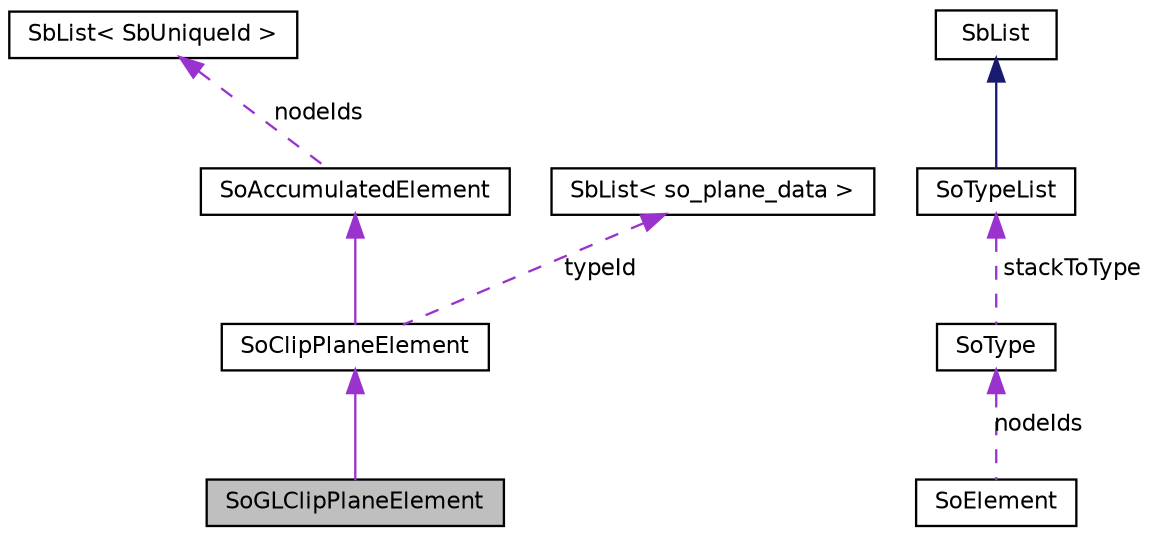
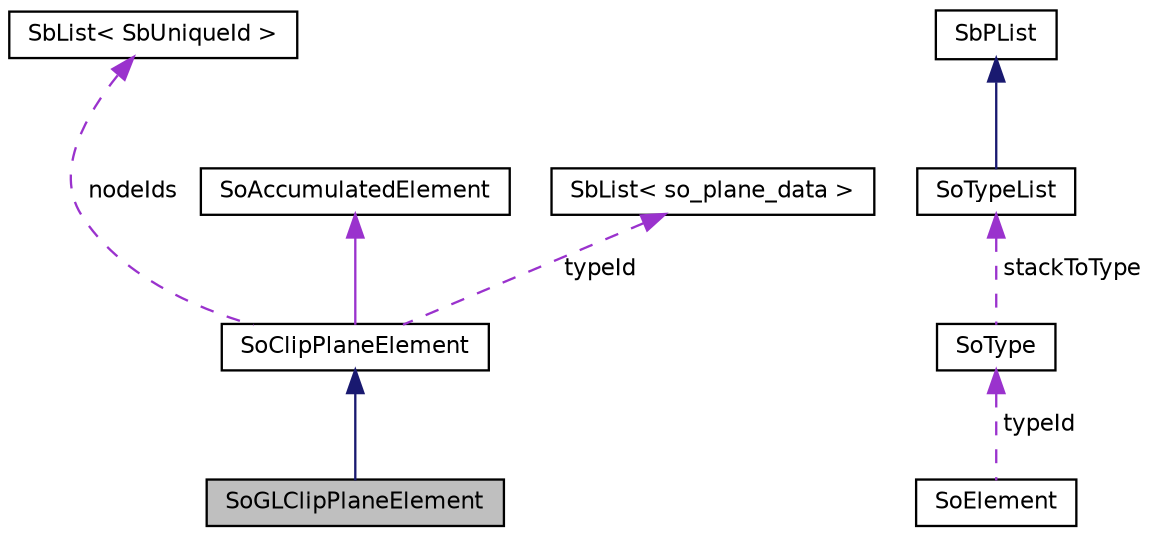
(996, 35) -> (996, 35)
(264, 120) -> (98, 237)
(1036, 425) -> (1036, 425)
(355, 437) -> (355, 437)
